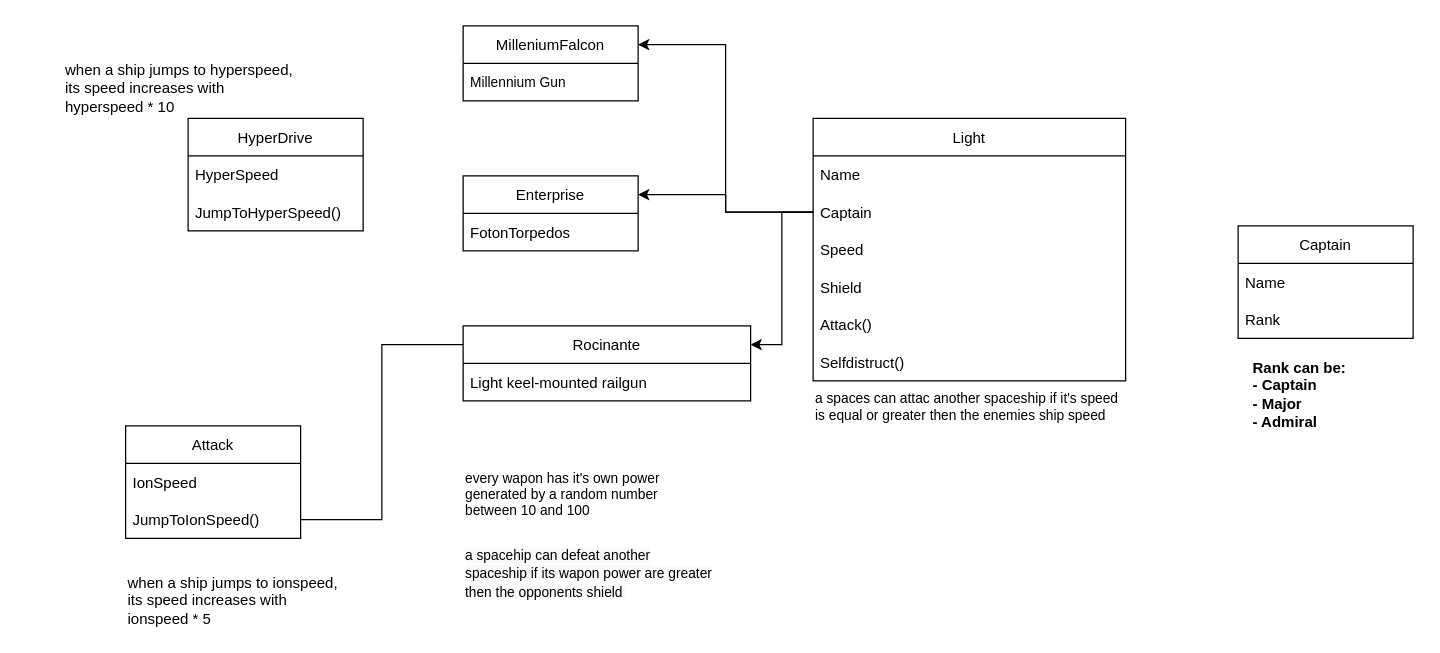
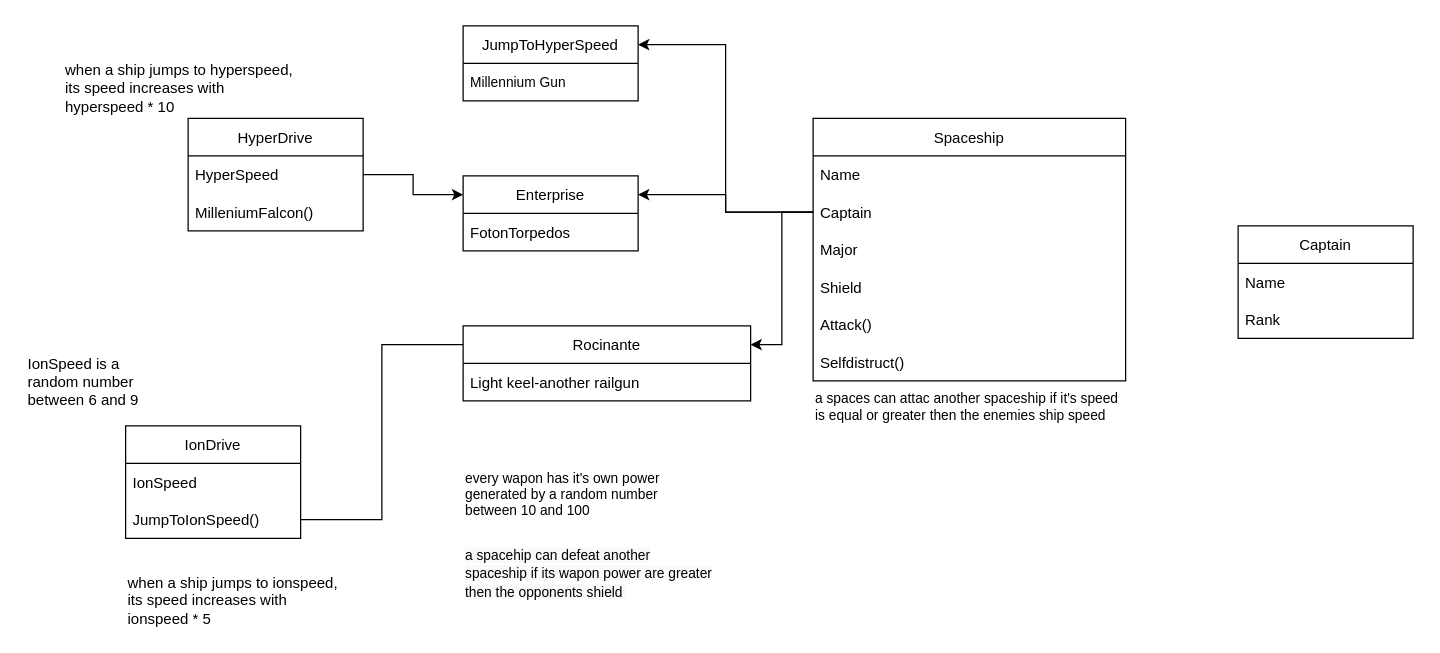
(550, 45) -> (550, 45)
(969, 138) -> (969, 138)
none -> (413, 181)
(271, 213) -> (257, 213)
(841, 250) -> (841, 250)
none -> (94, 382)
(568, 383) -> (568, 383)
(1307, 394) -> none
(213, 445) -> (213, 445)
